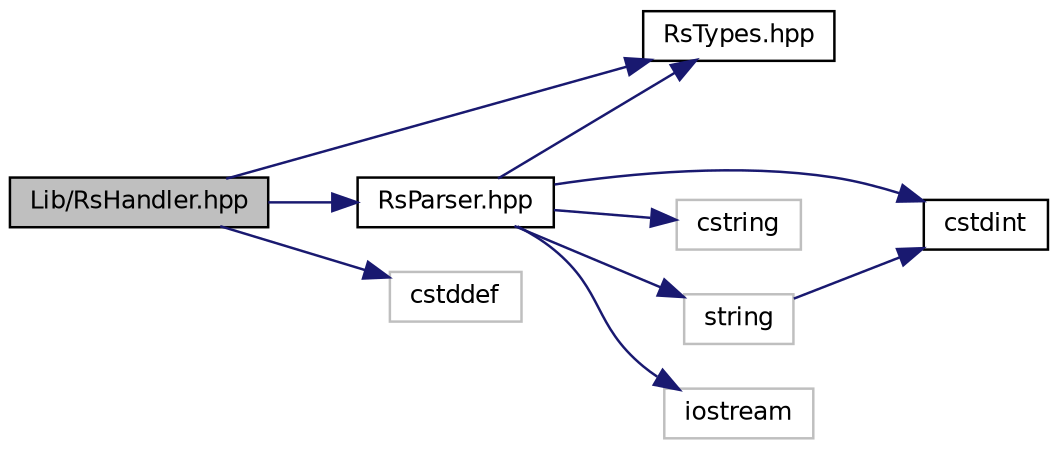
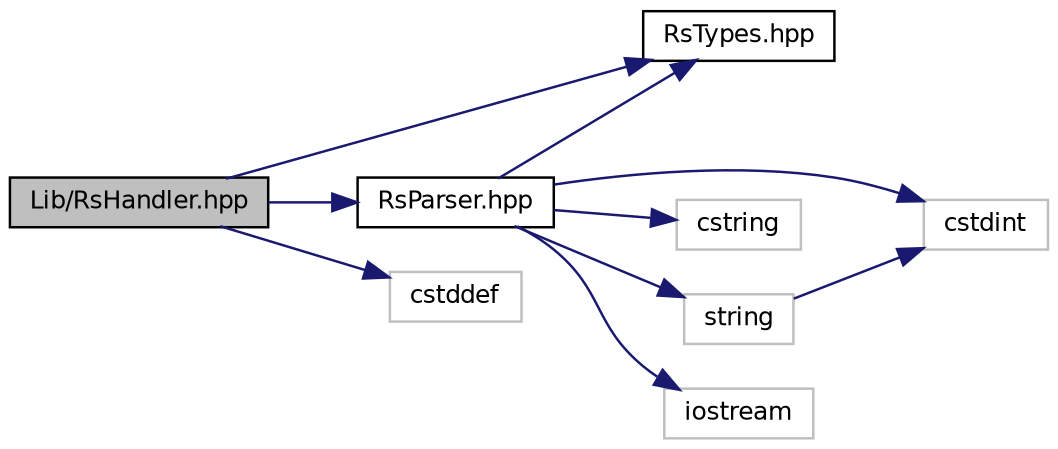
(986, 225) -> (986, 225)
